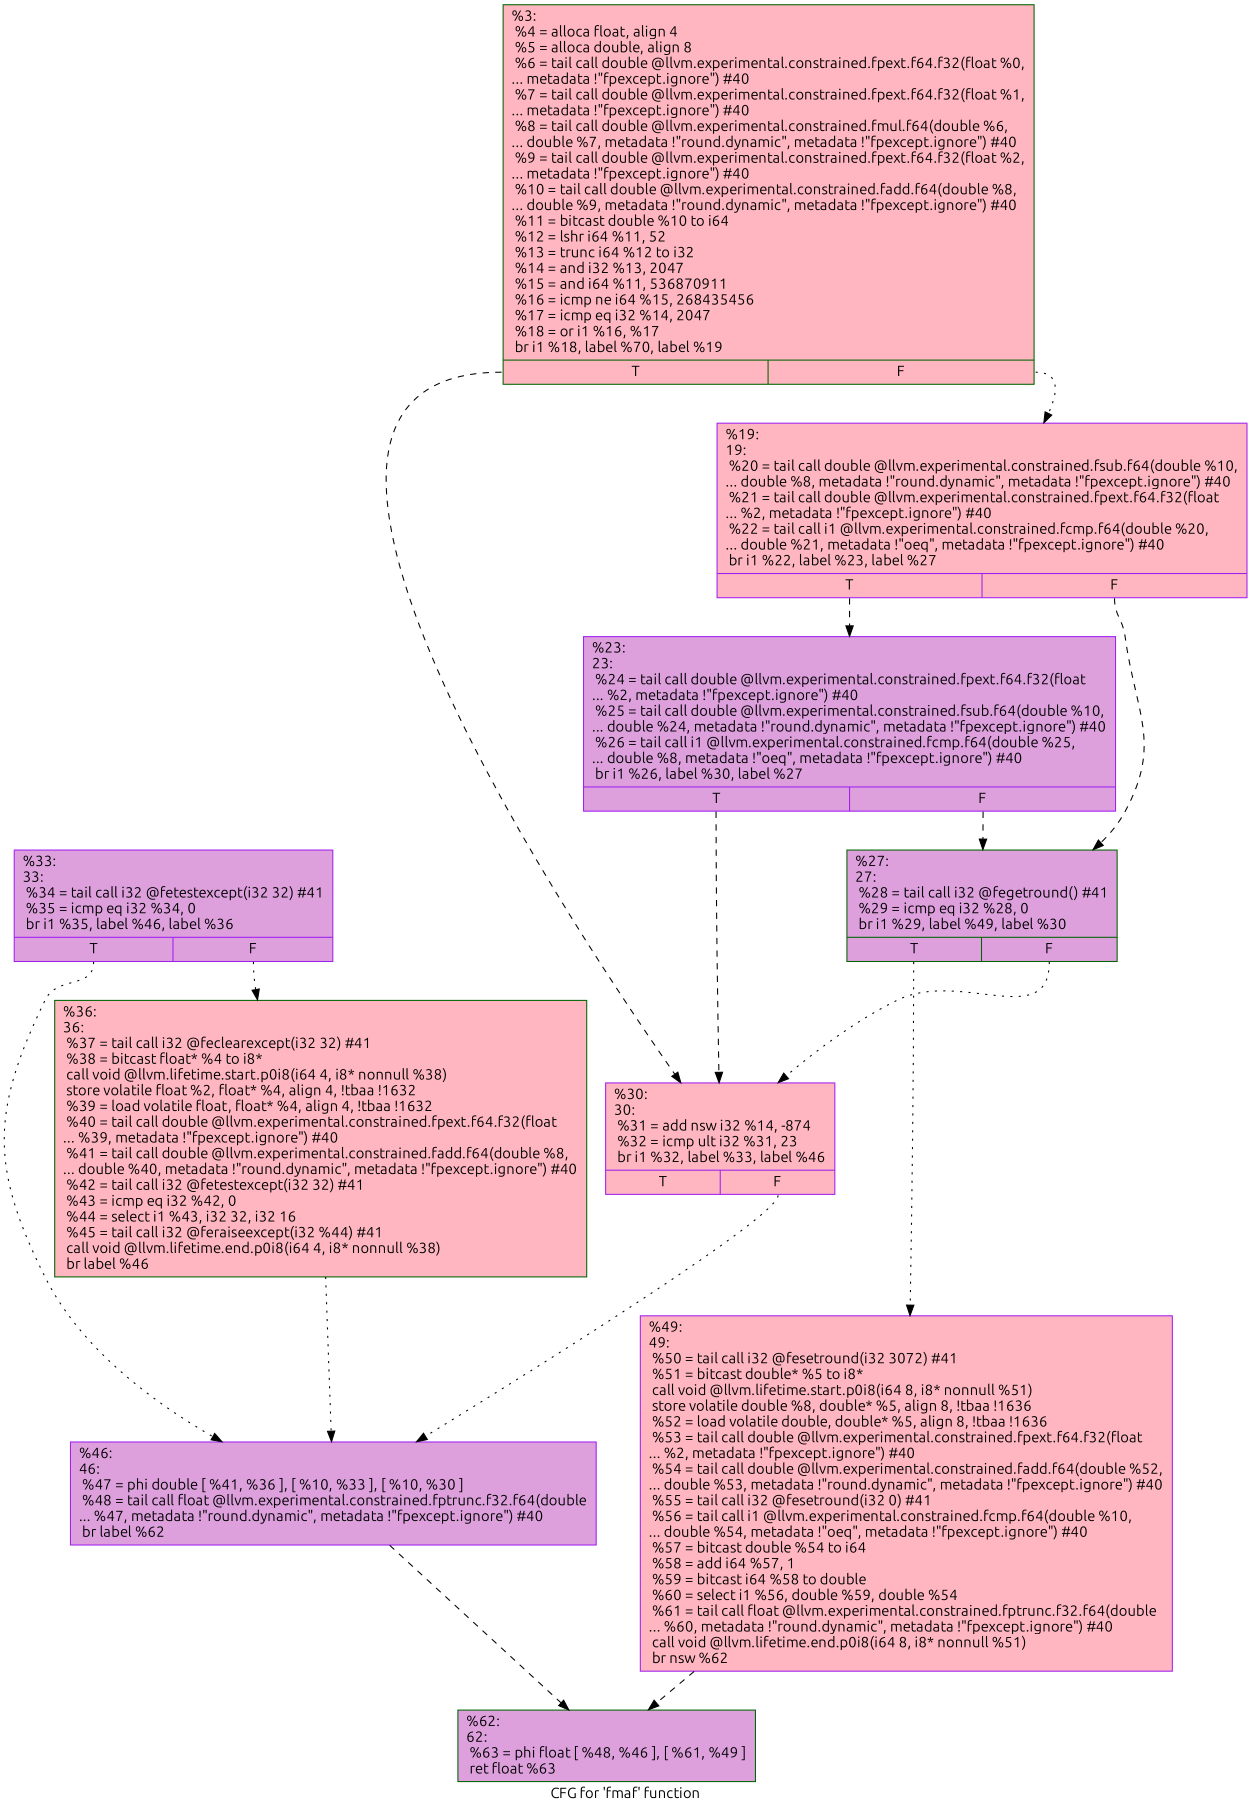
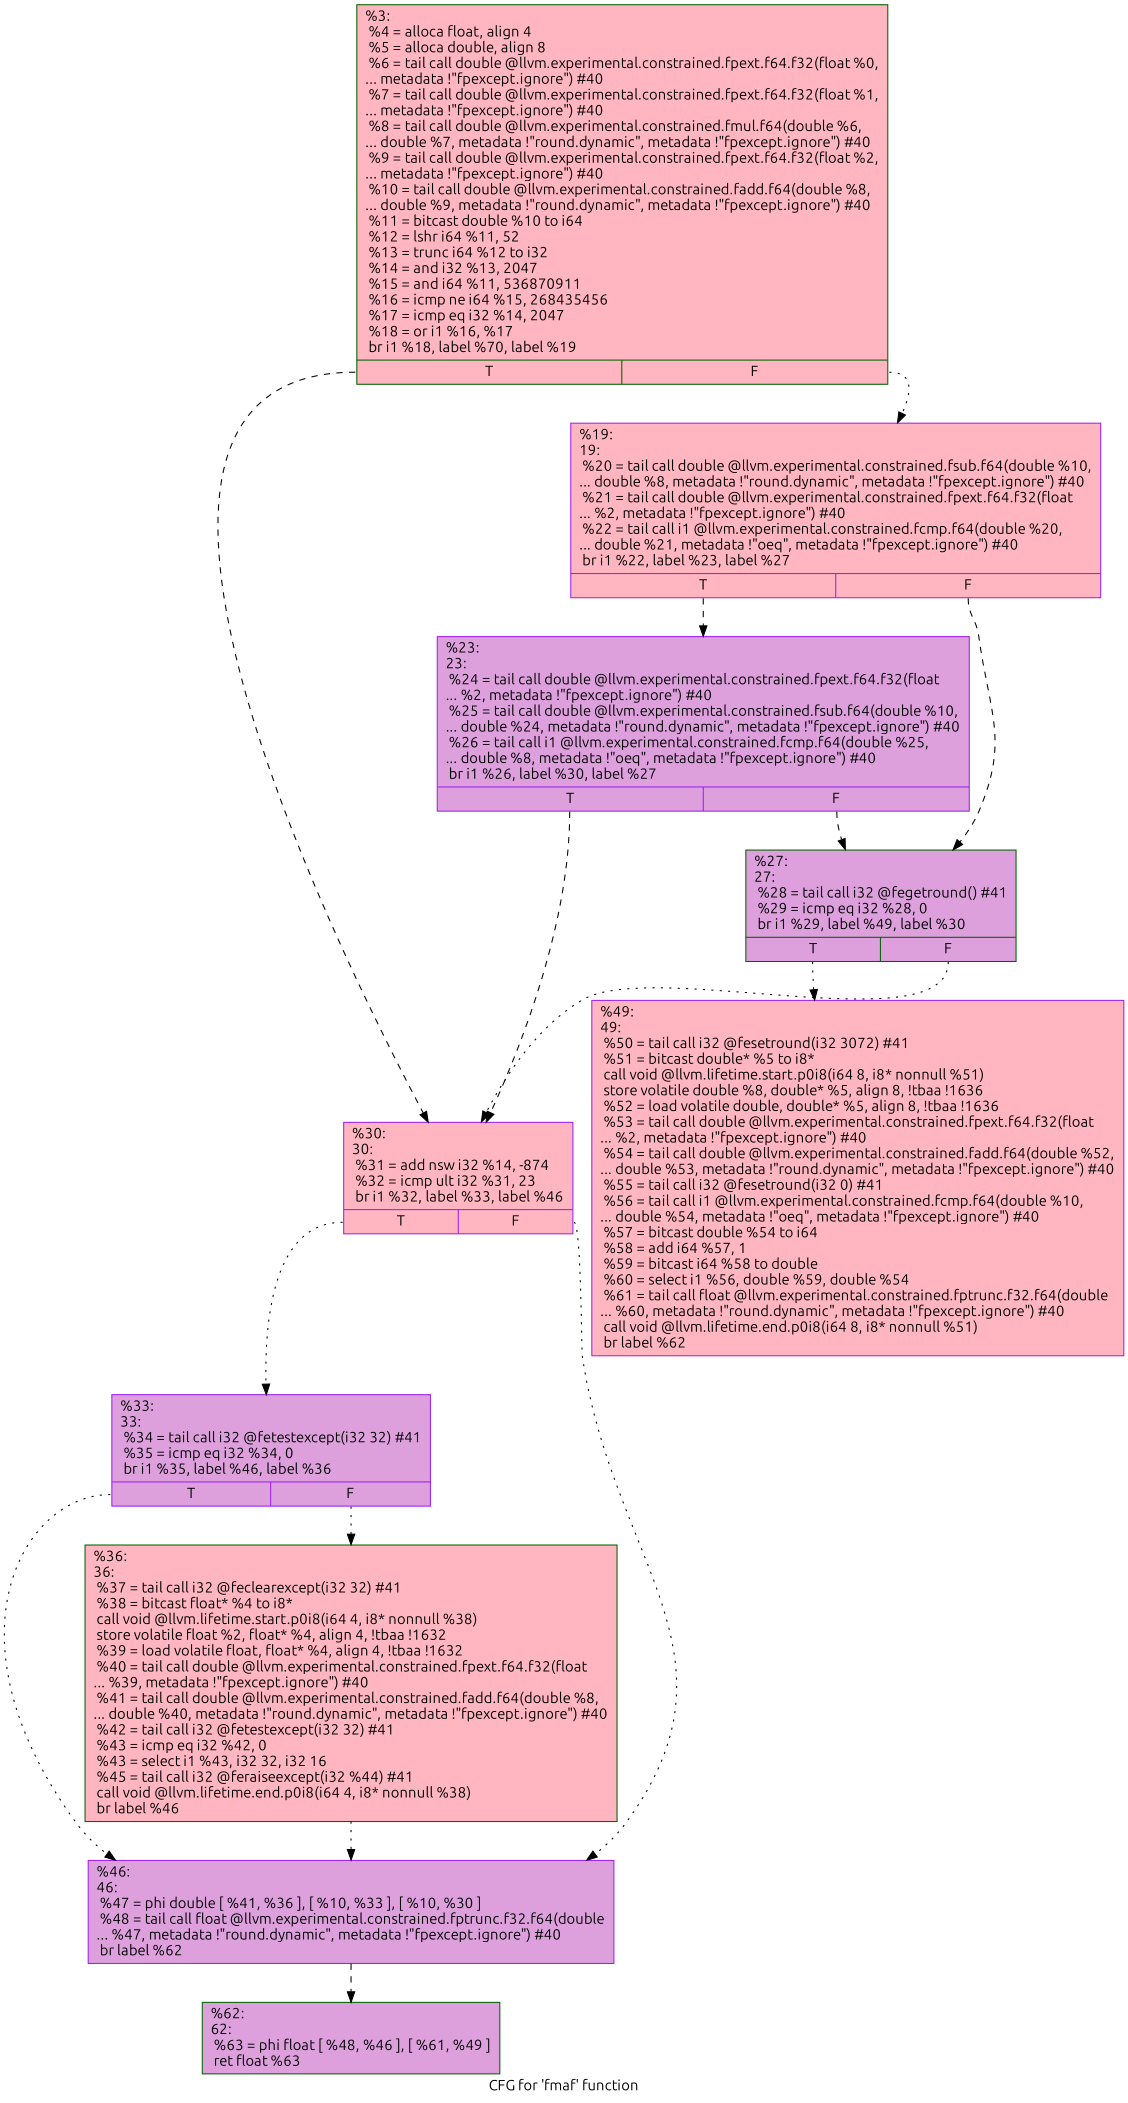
(180, 1217) -> (211, 1762)
none -> (276, 1286)
(689, 1659) -> (643, 1343)
(675, 1687) -> none
